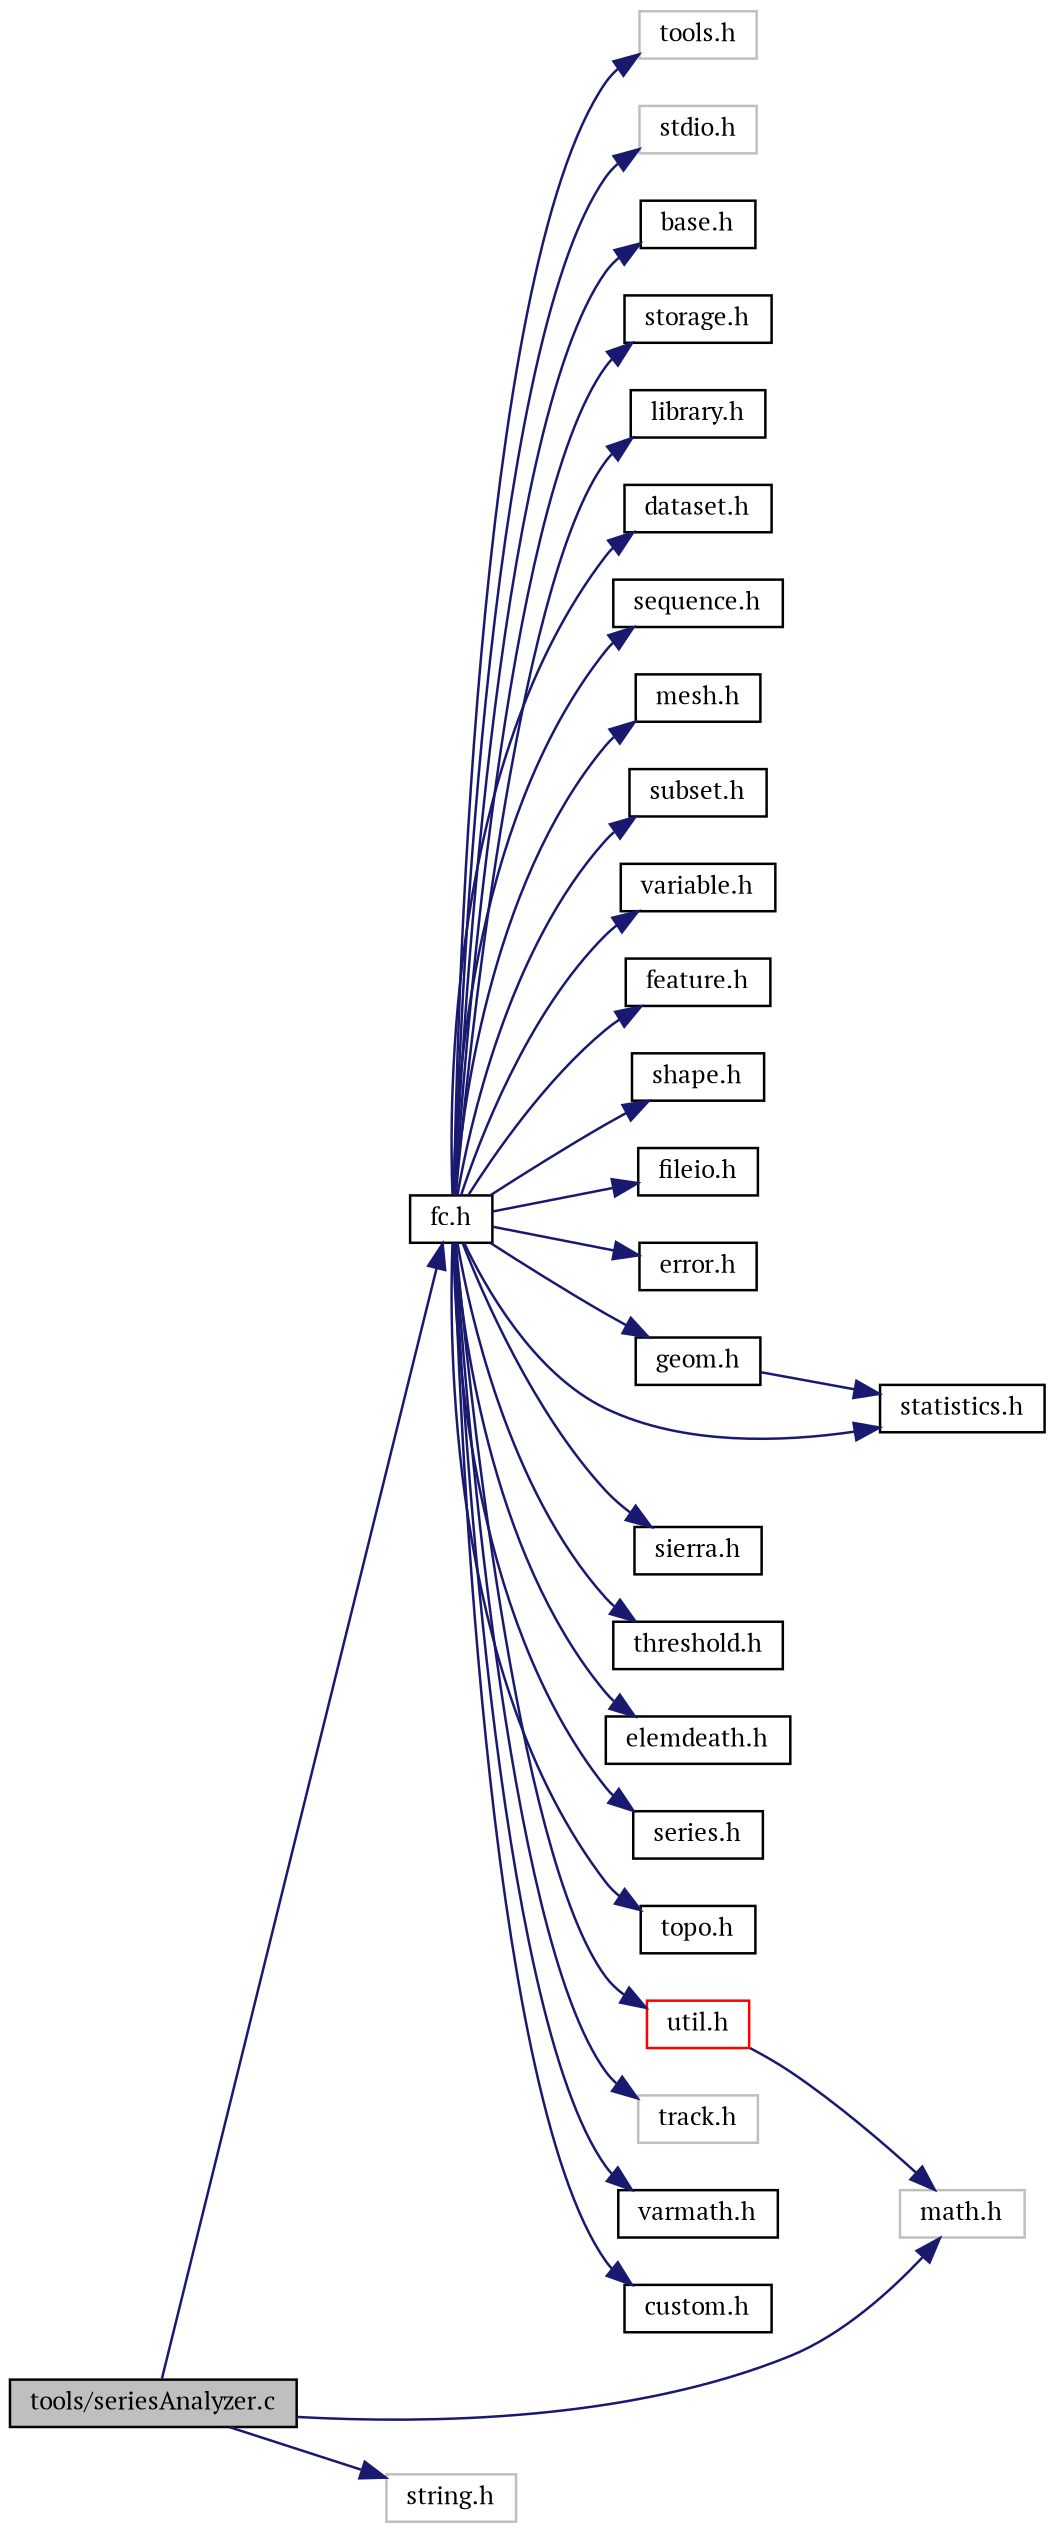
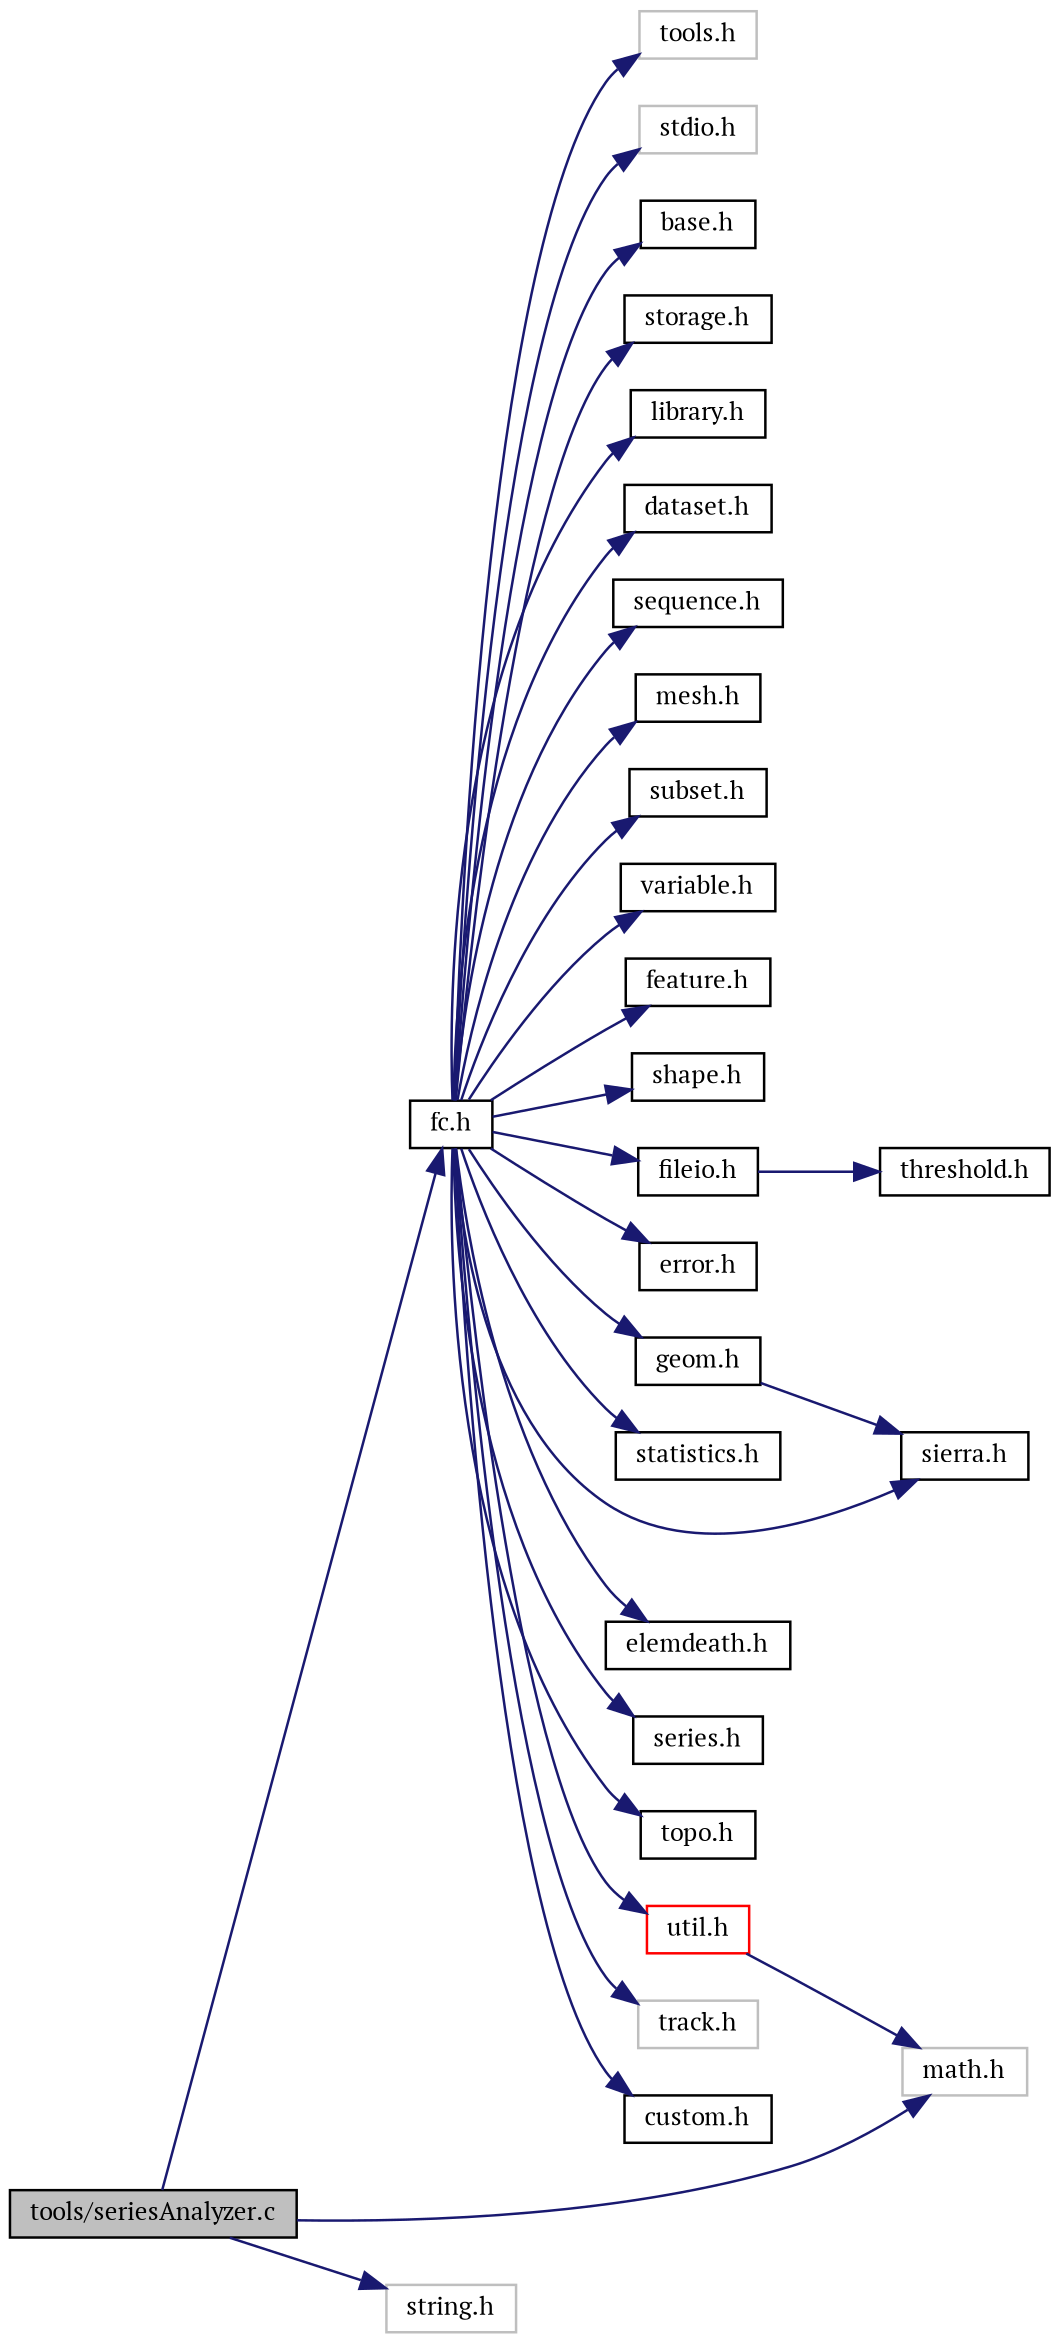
(808, 1381) -> (819, 1404)
(511, 1436) -> (806, 1172)
(698, 2214) -> none
